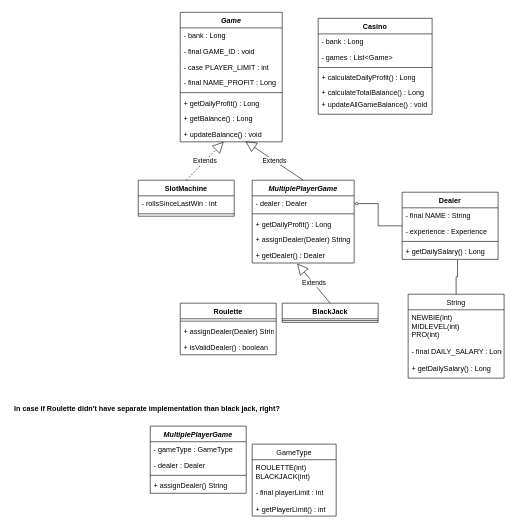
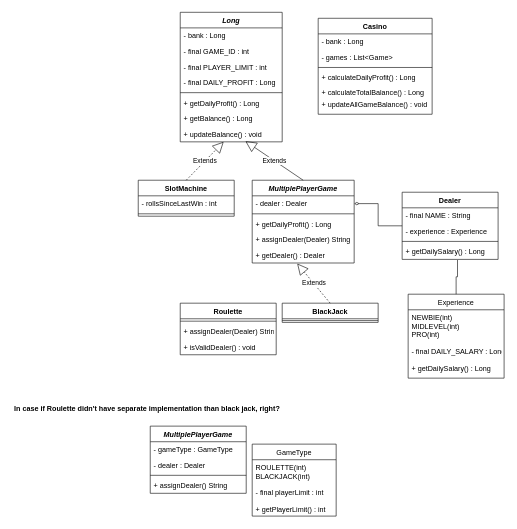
(231, 20) -> (231, 20)
(220, 52) -> (218, 52)
(228, 67) -> (229, 67)
(229, 83) -> (231, 83)
(324, 295) -> (324, 295)
(456, 302) -> (456, 302)
(230, 347) -> (224, 347)
